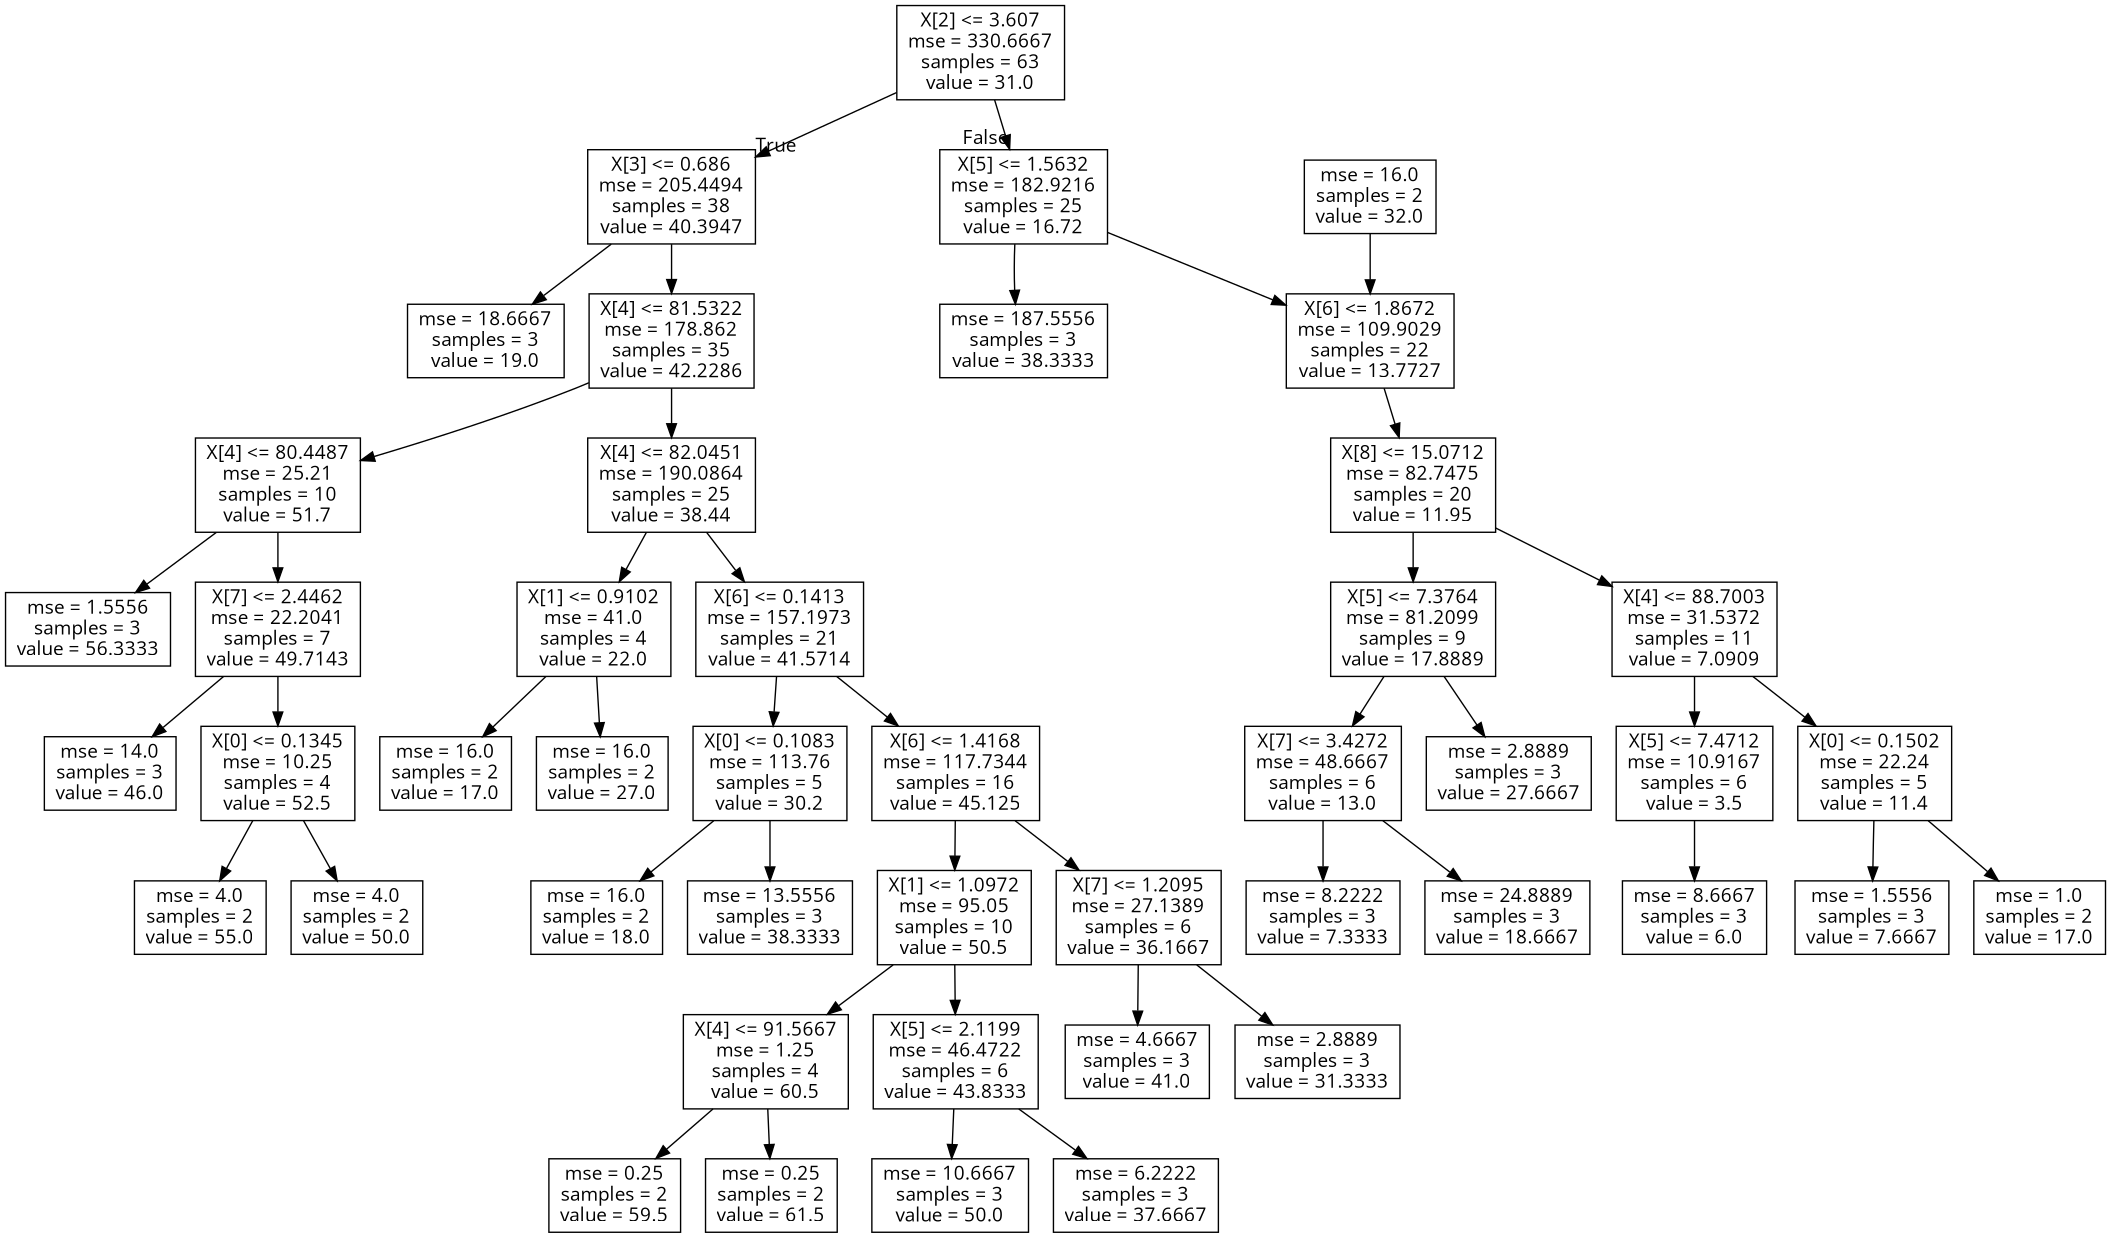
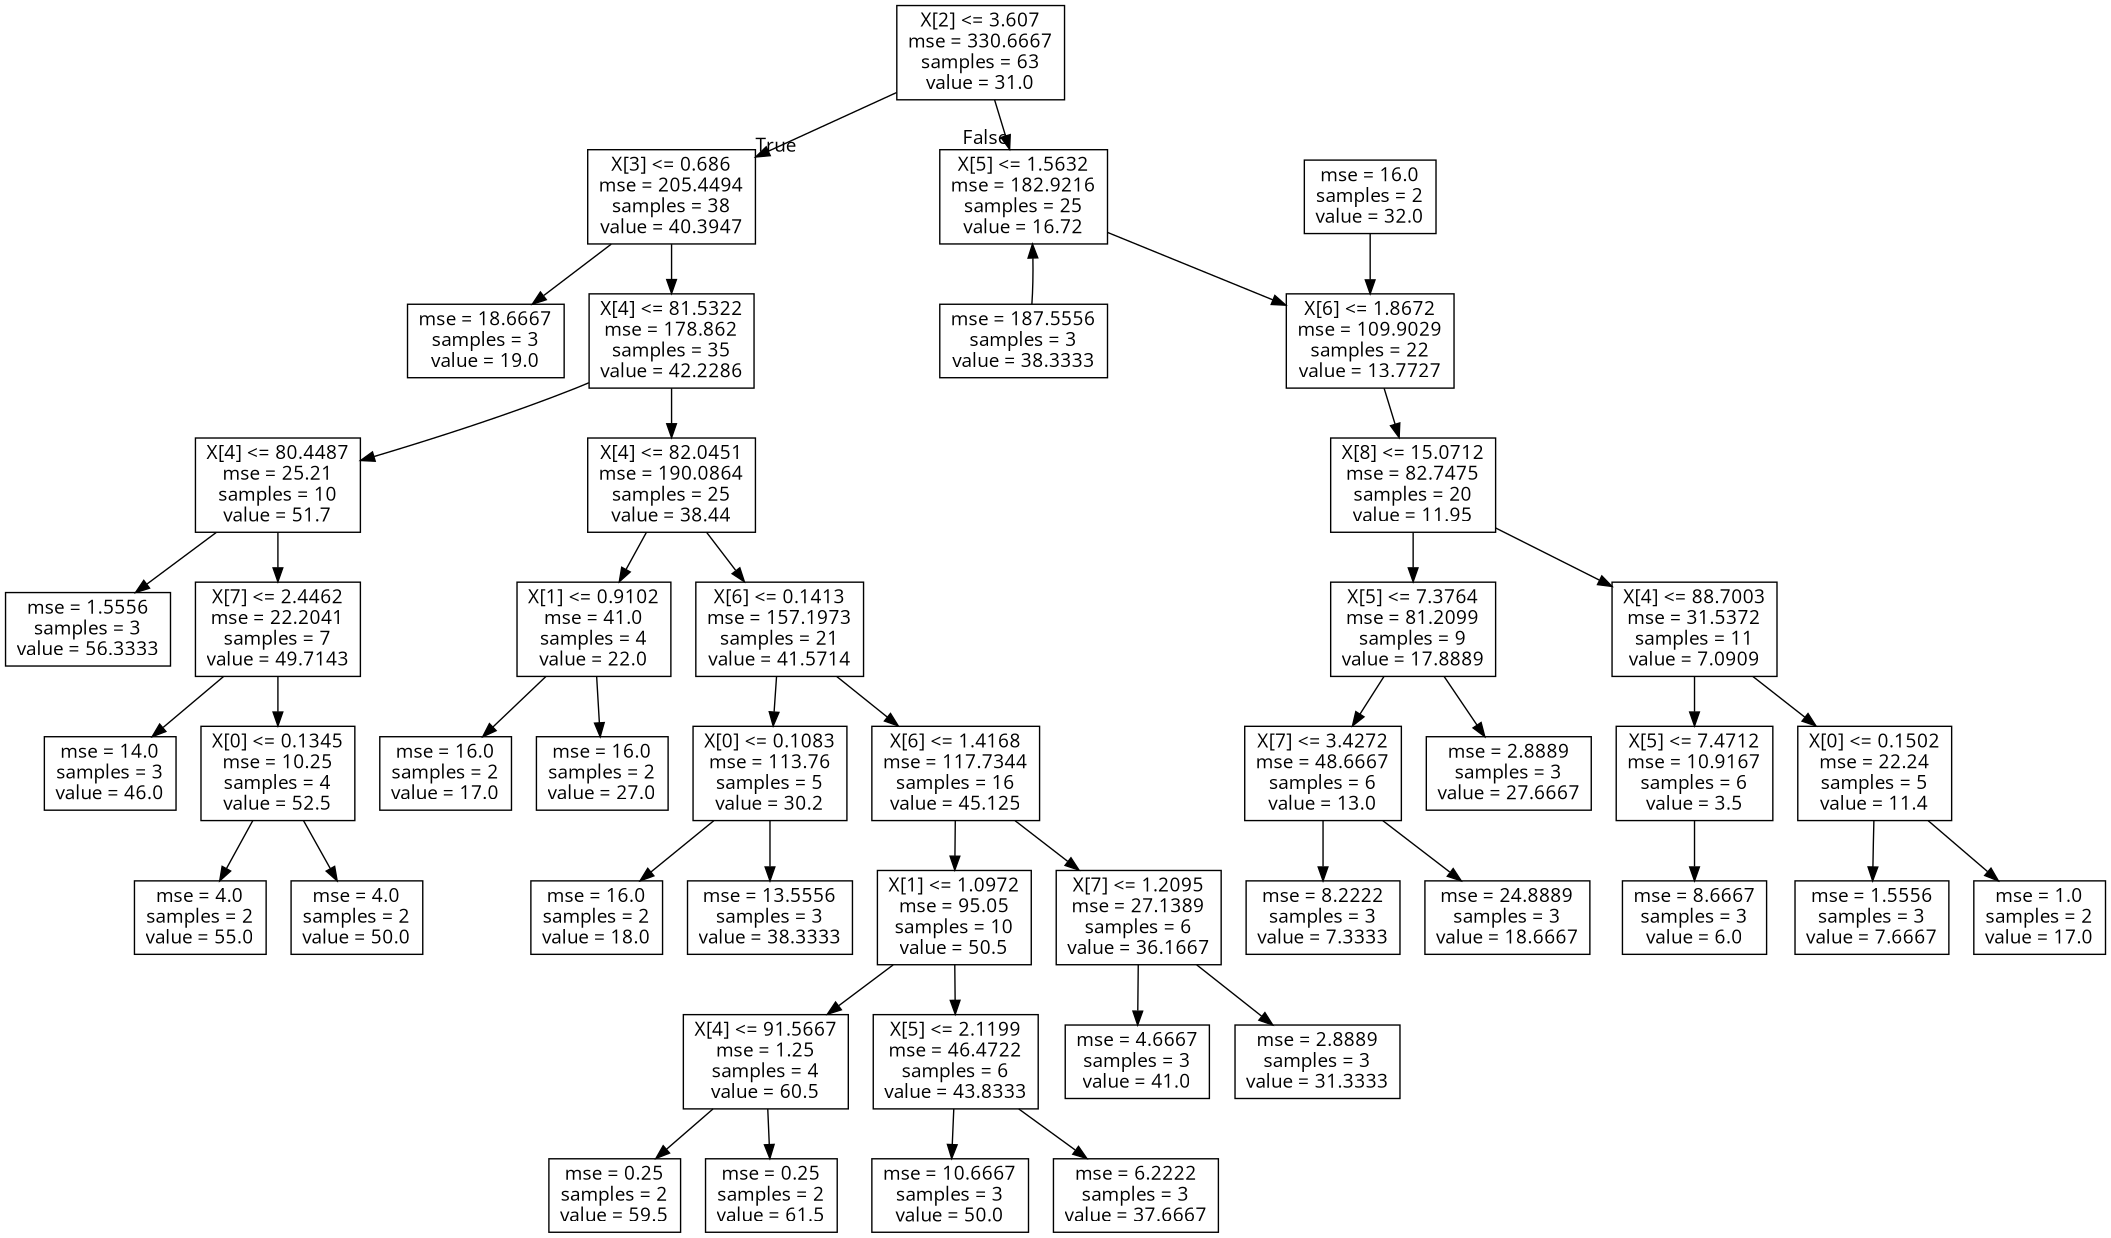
(1014, 267) -> (1033, 281)
